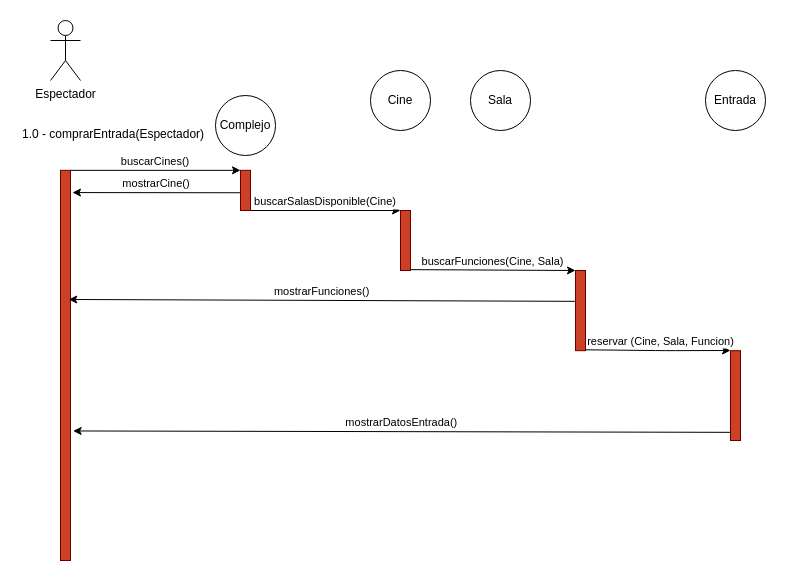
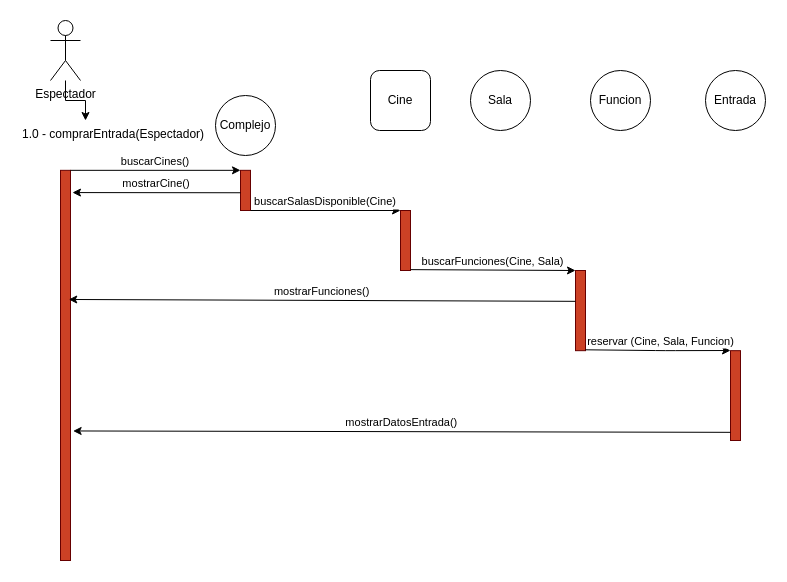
none -> (72, 101)
(401, 101) -> (401, 101)
none -> (621, 101)
